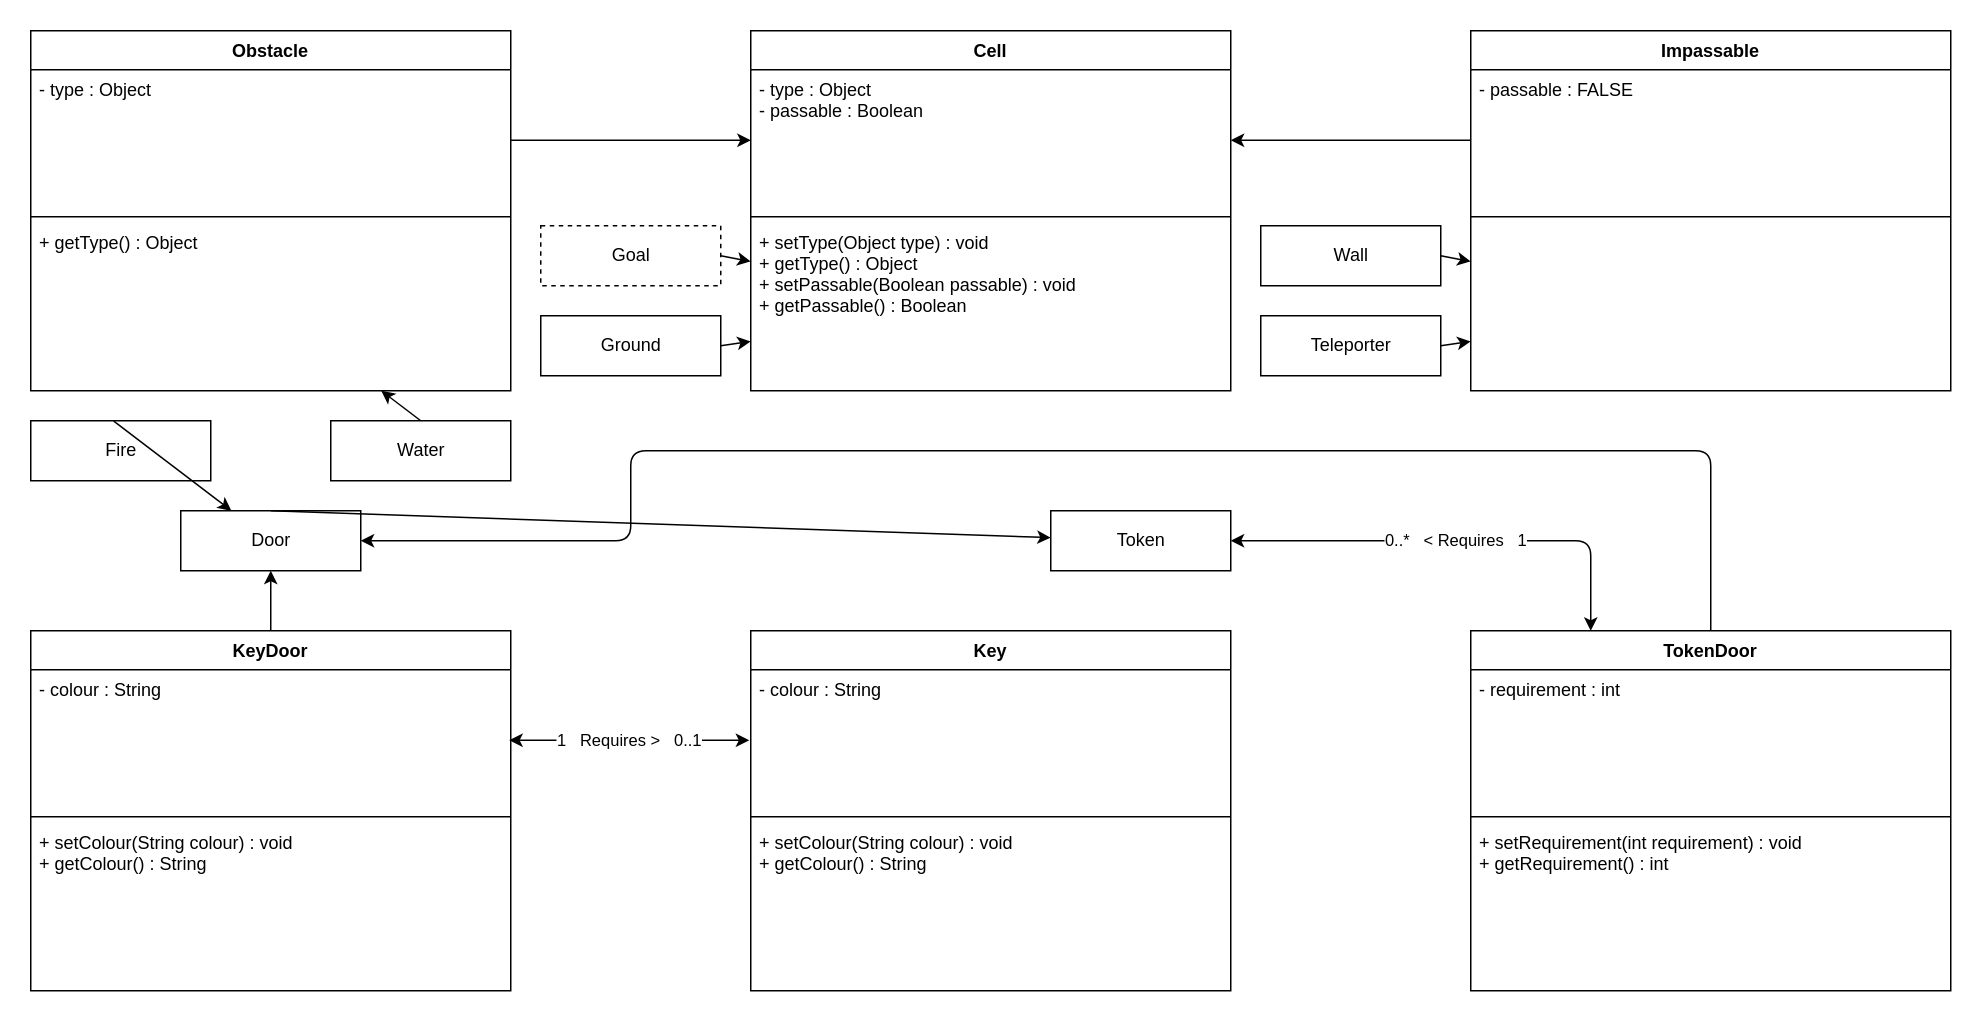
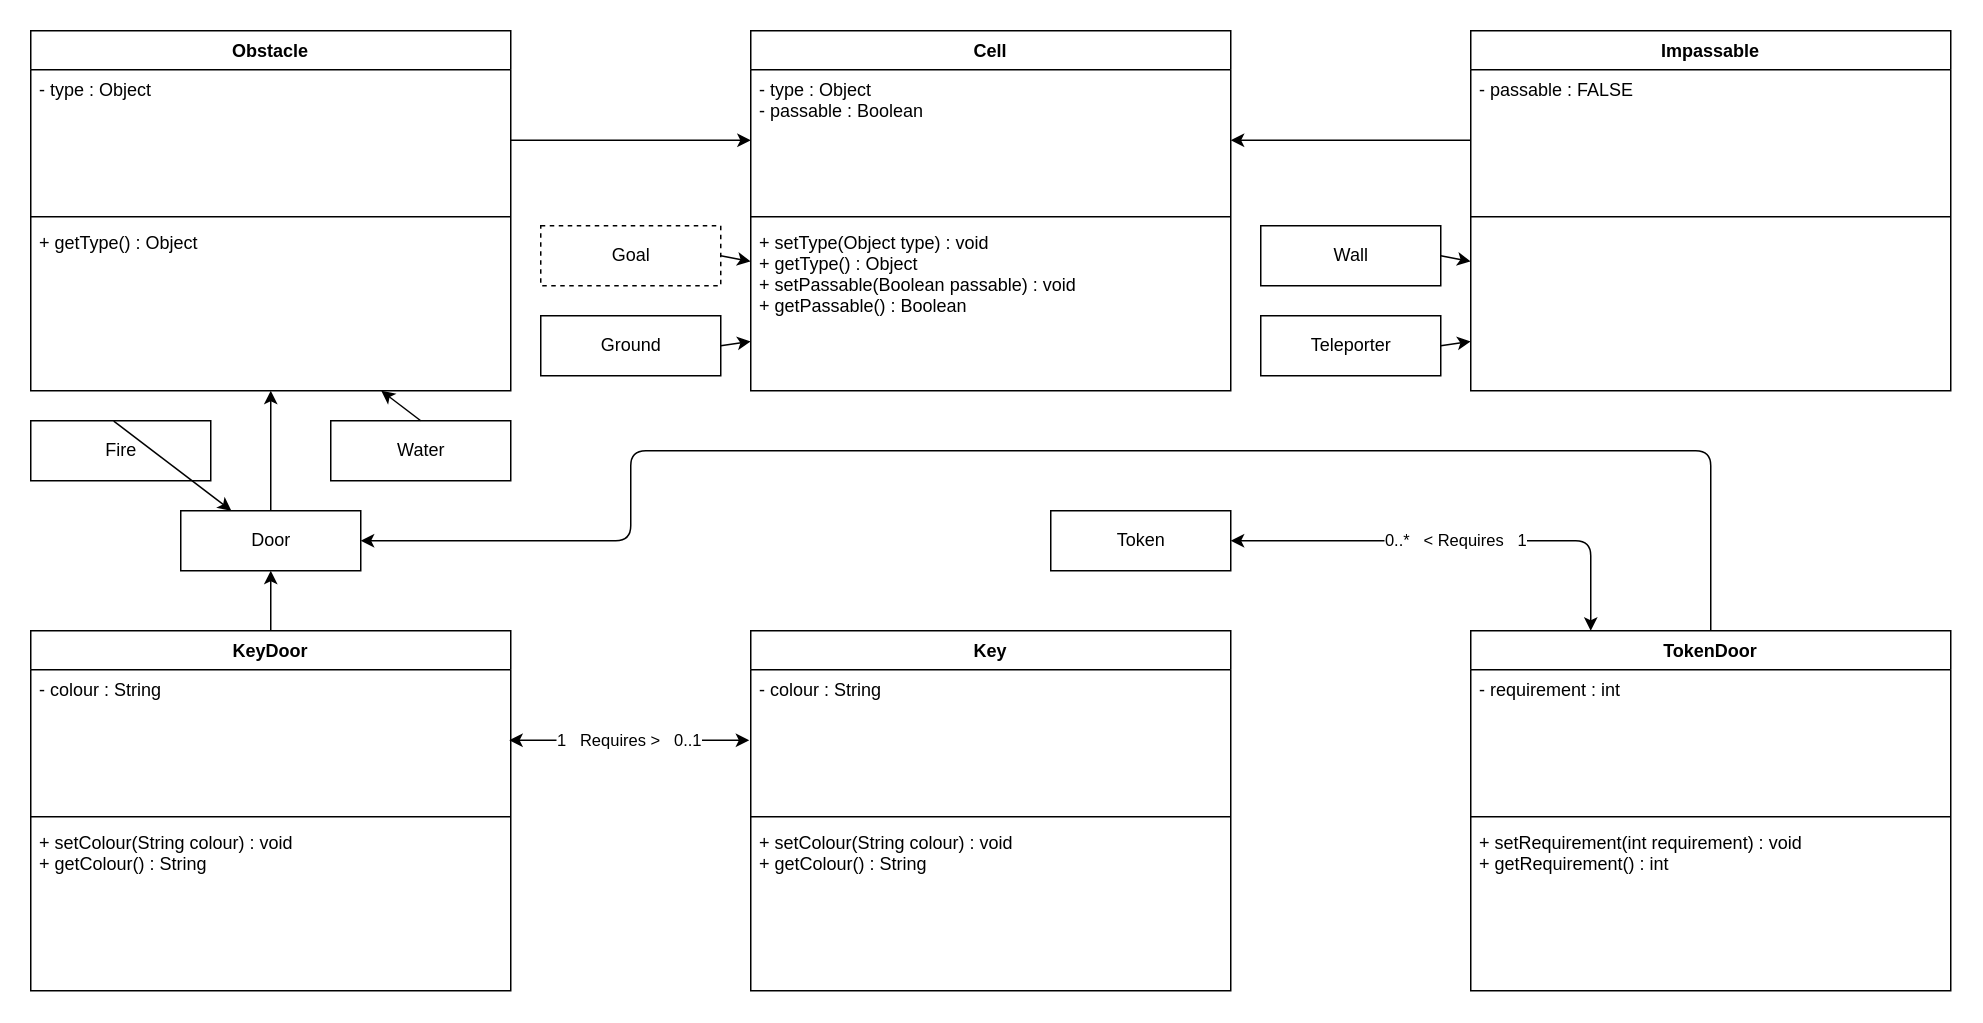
(669, 524) -> (271, 456)
